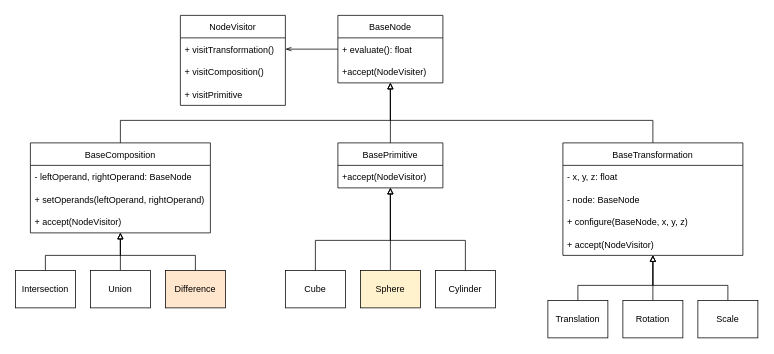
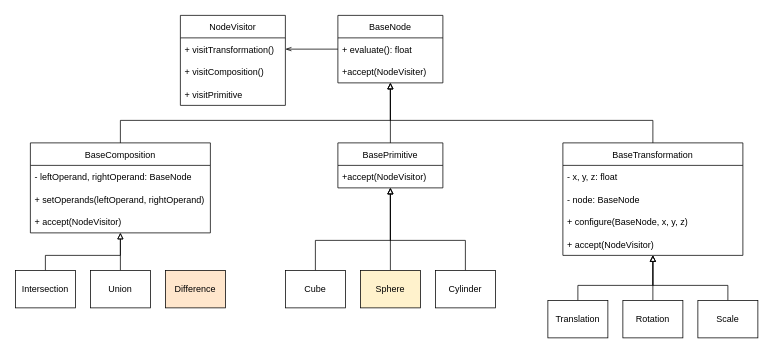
(166, 255) -> none
